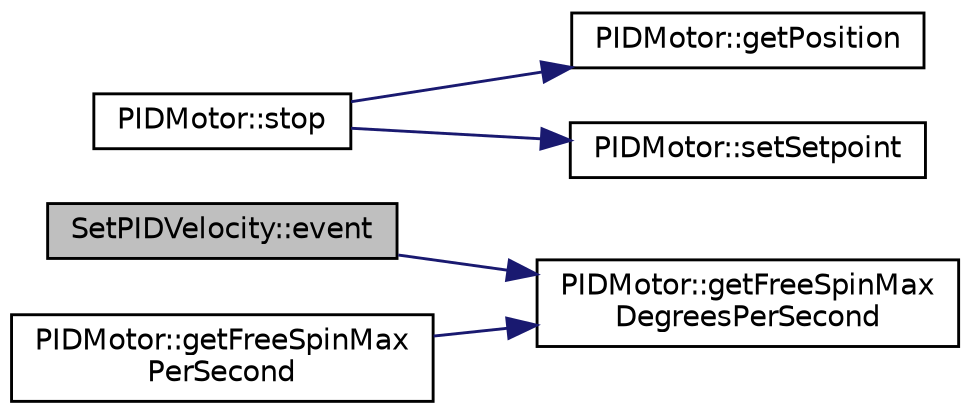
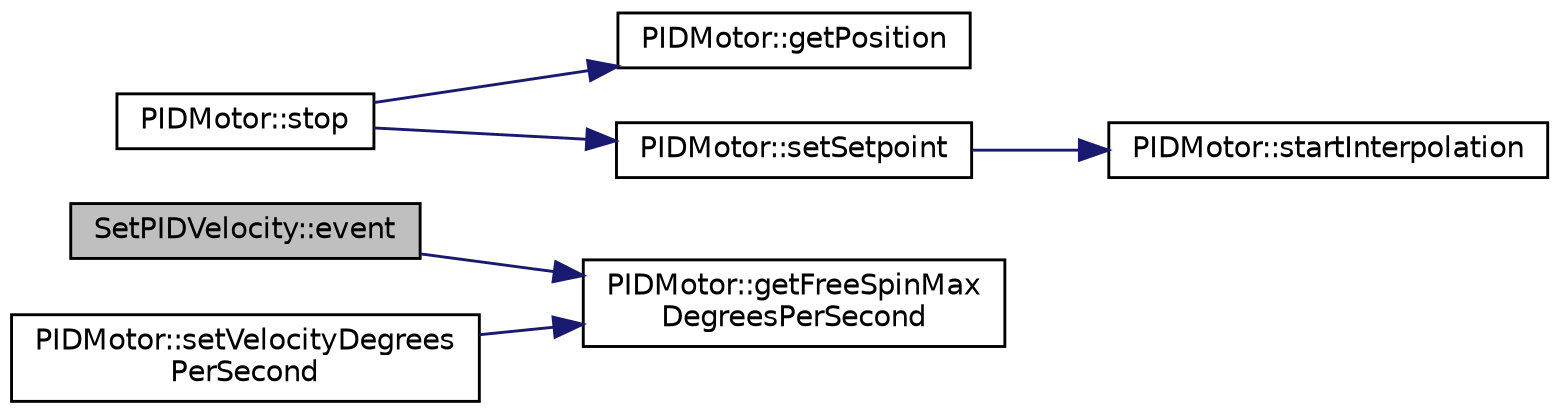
none -> (1328, 150)
(222, 358) -> (245, 358)
